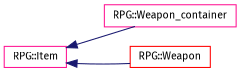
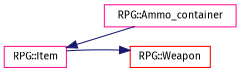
(170, 16) -> (170, 16)
(104, 64) -> (93, 50)
